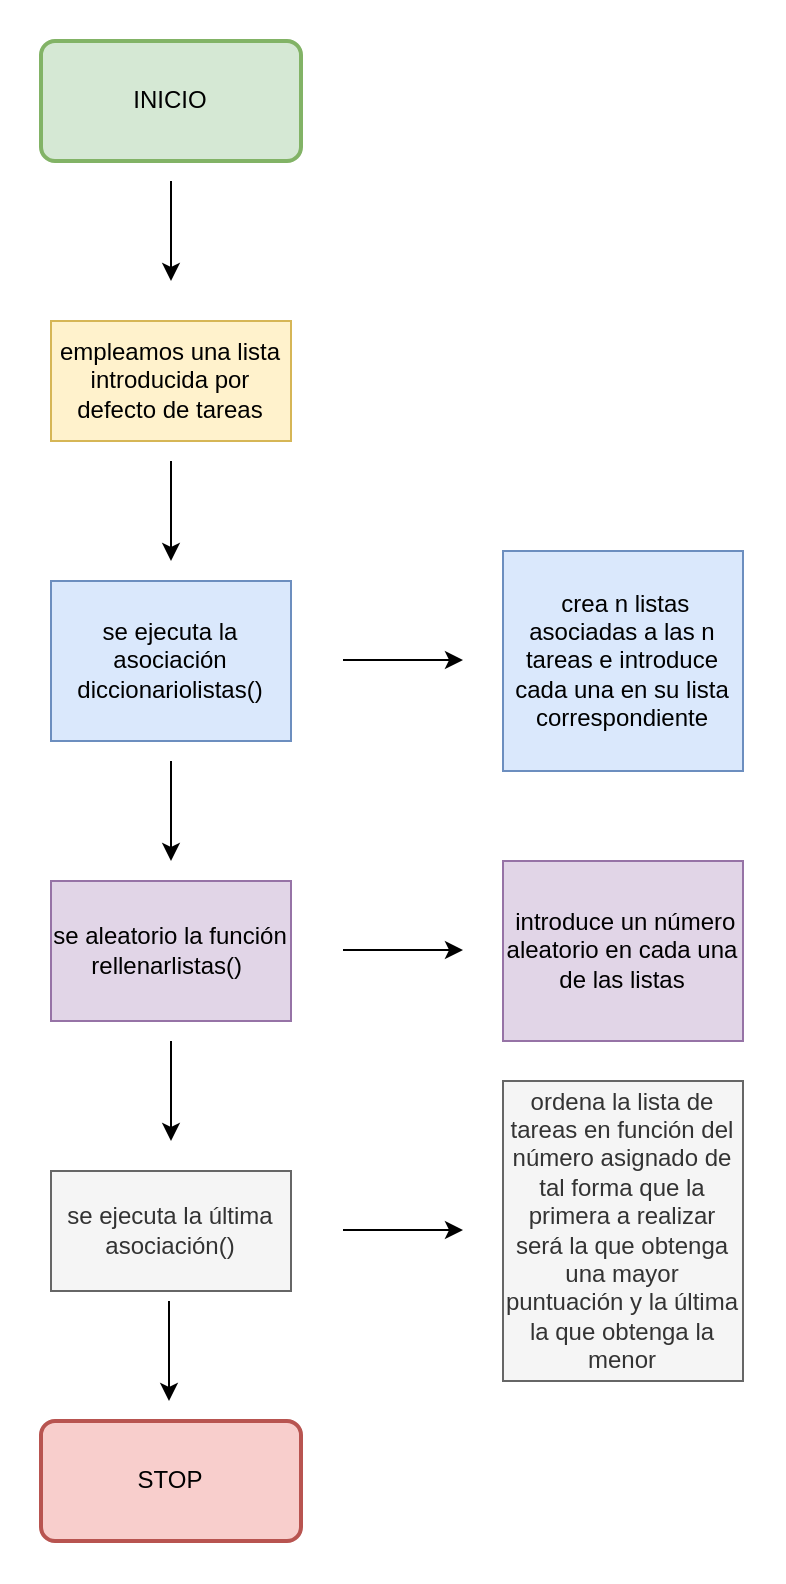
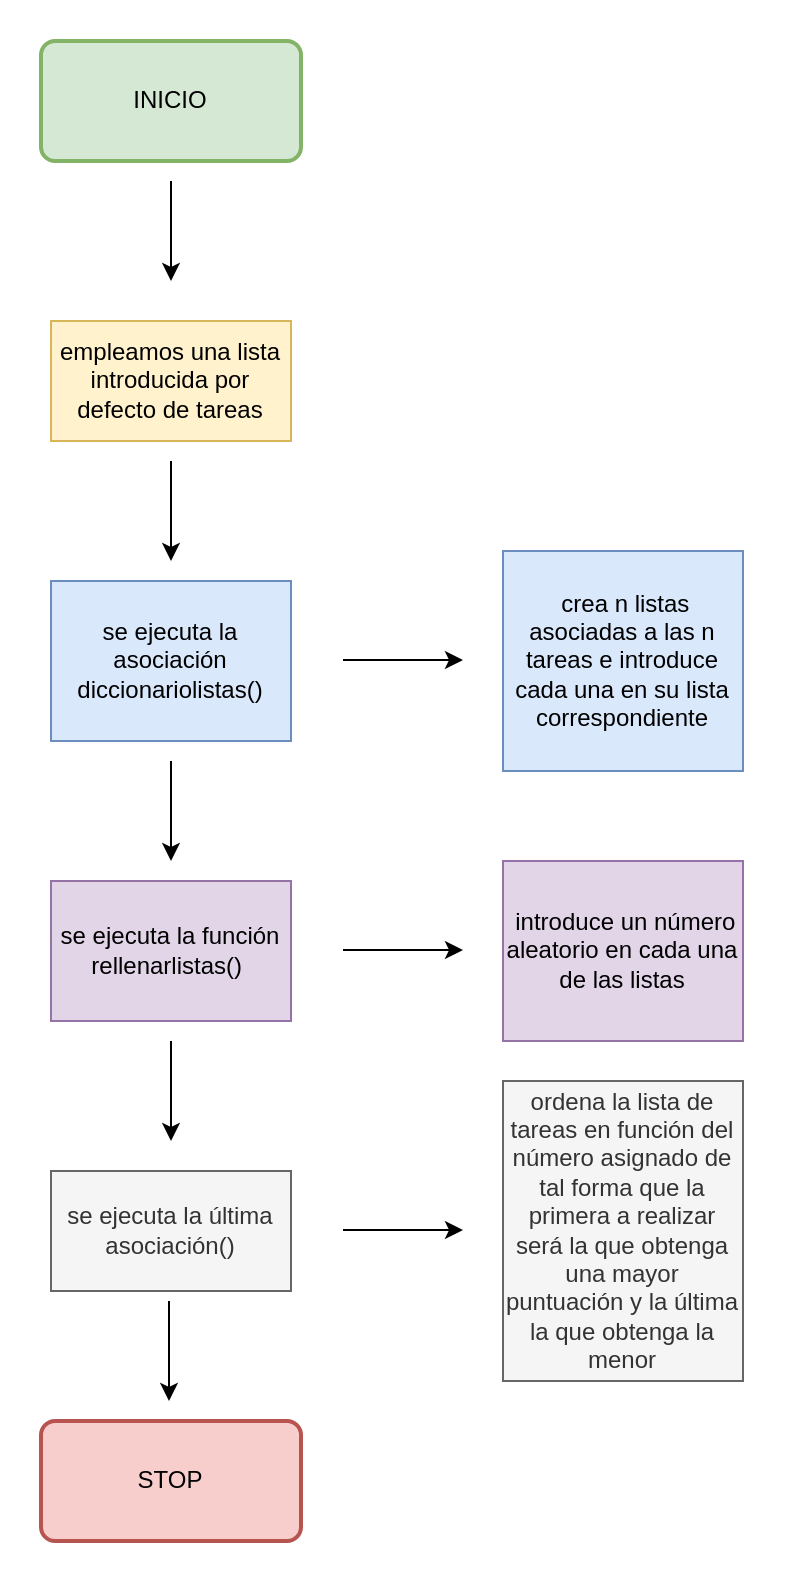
(171, 951) -> (171, 951)
